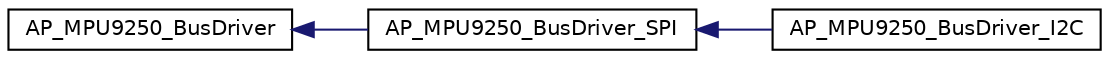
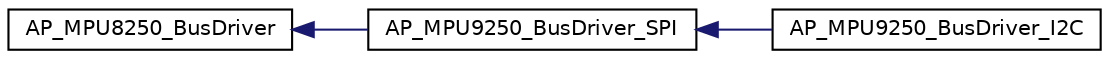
(150, 30) -> (150, 30)
